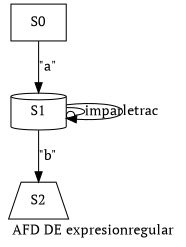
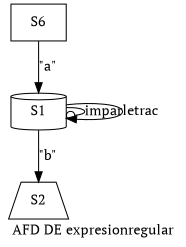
(39, 23) -> (39, 23)
